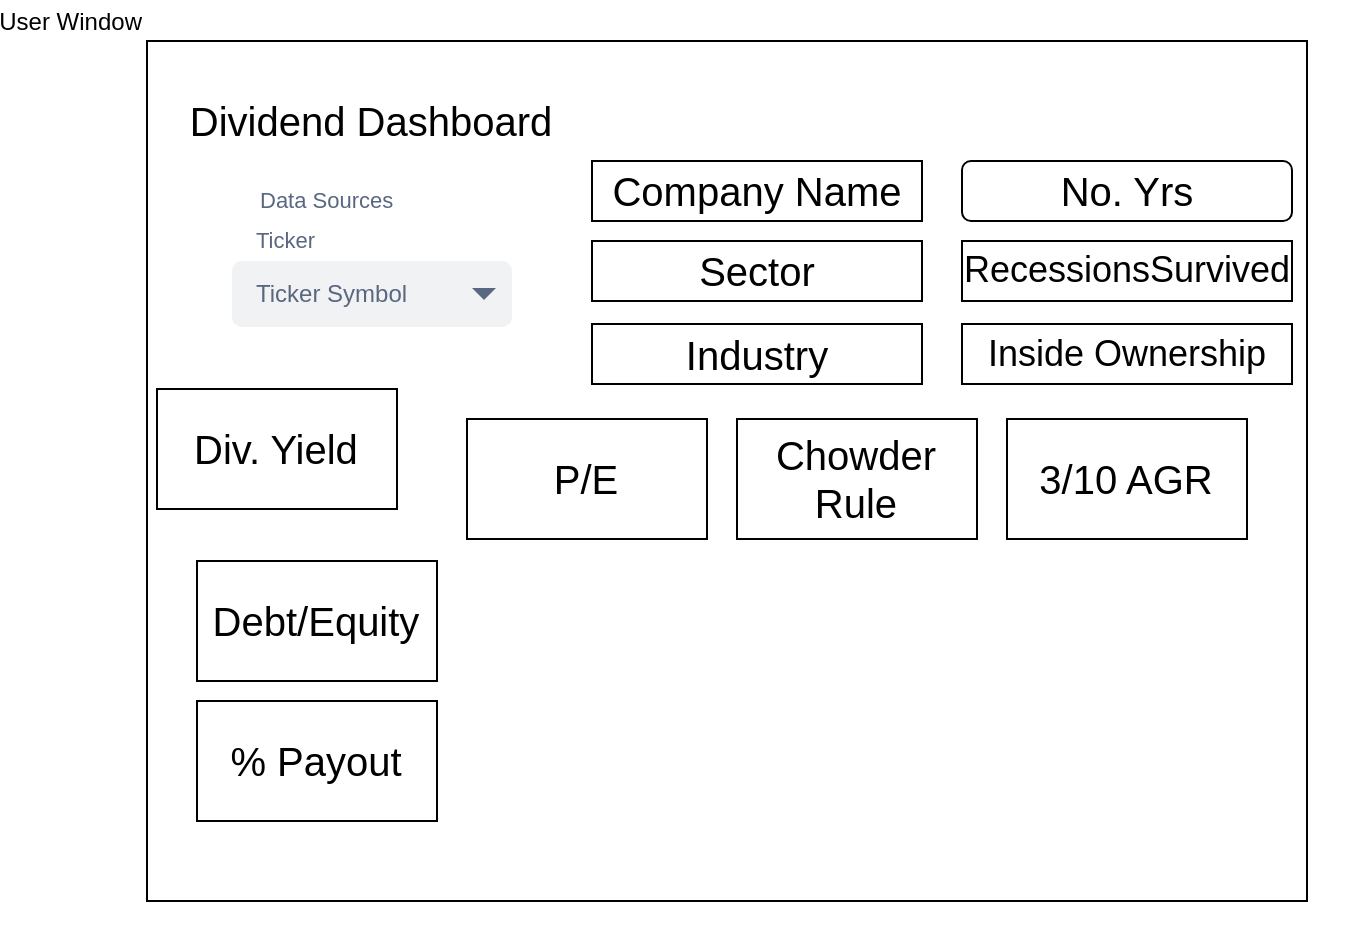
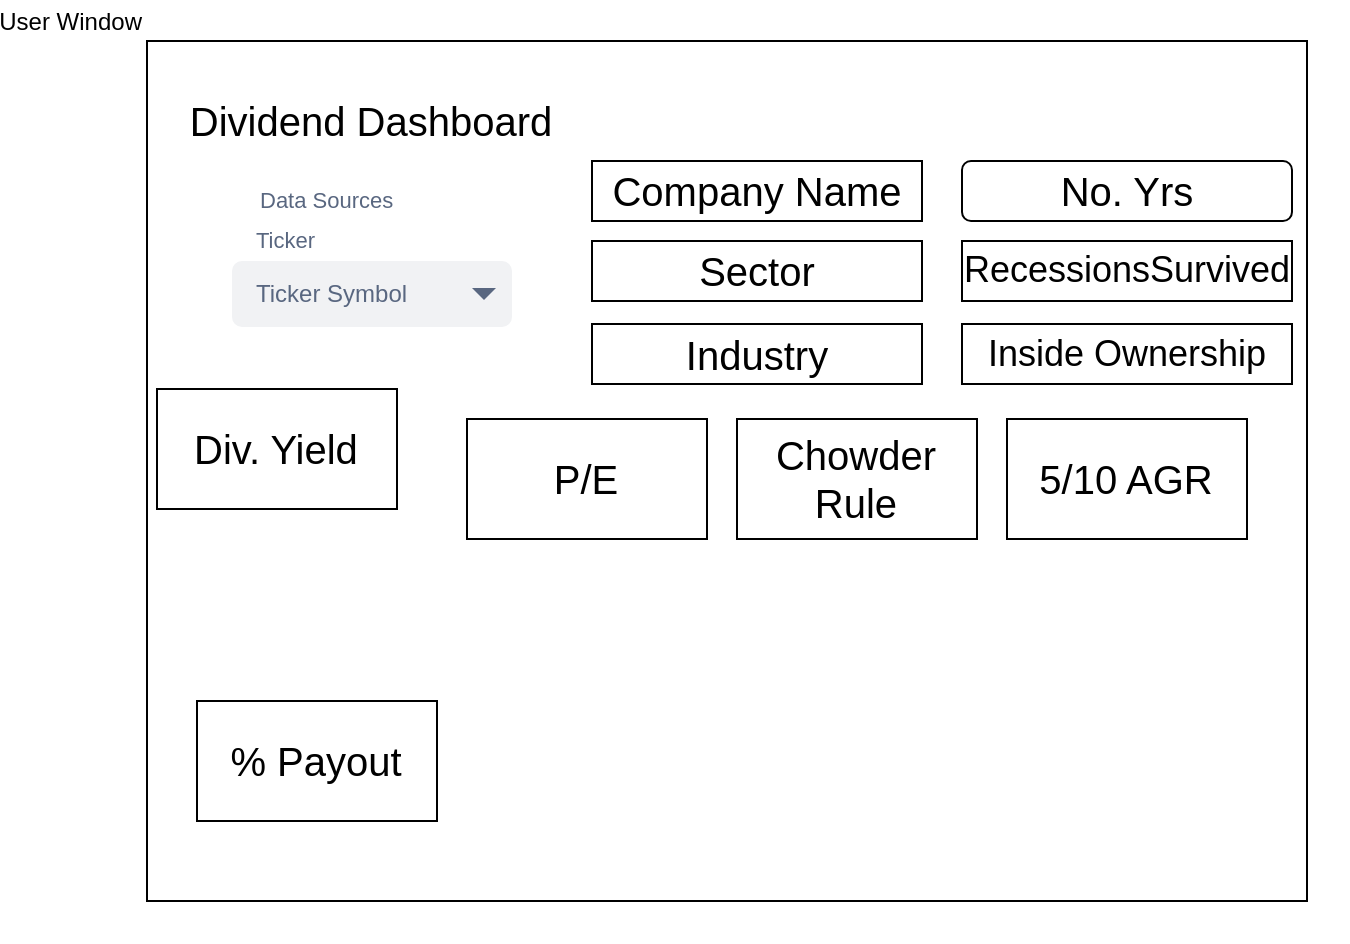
(1127, 479) -> (1127, 479)
(317, 621) -> none
